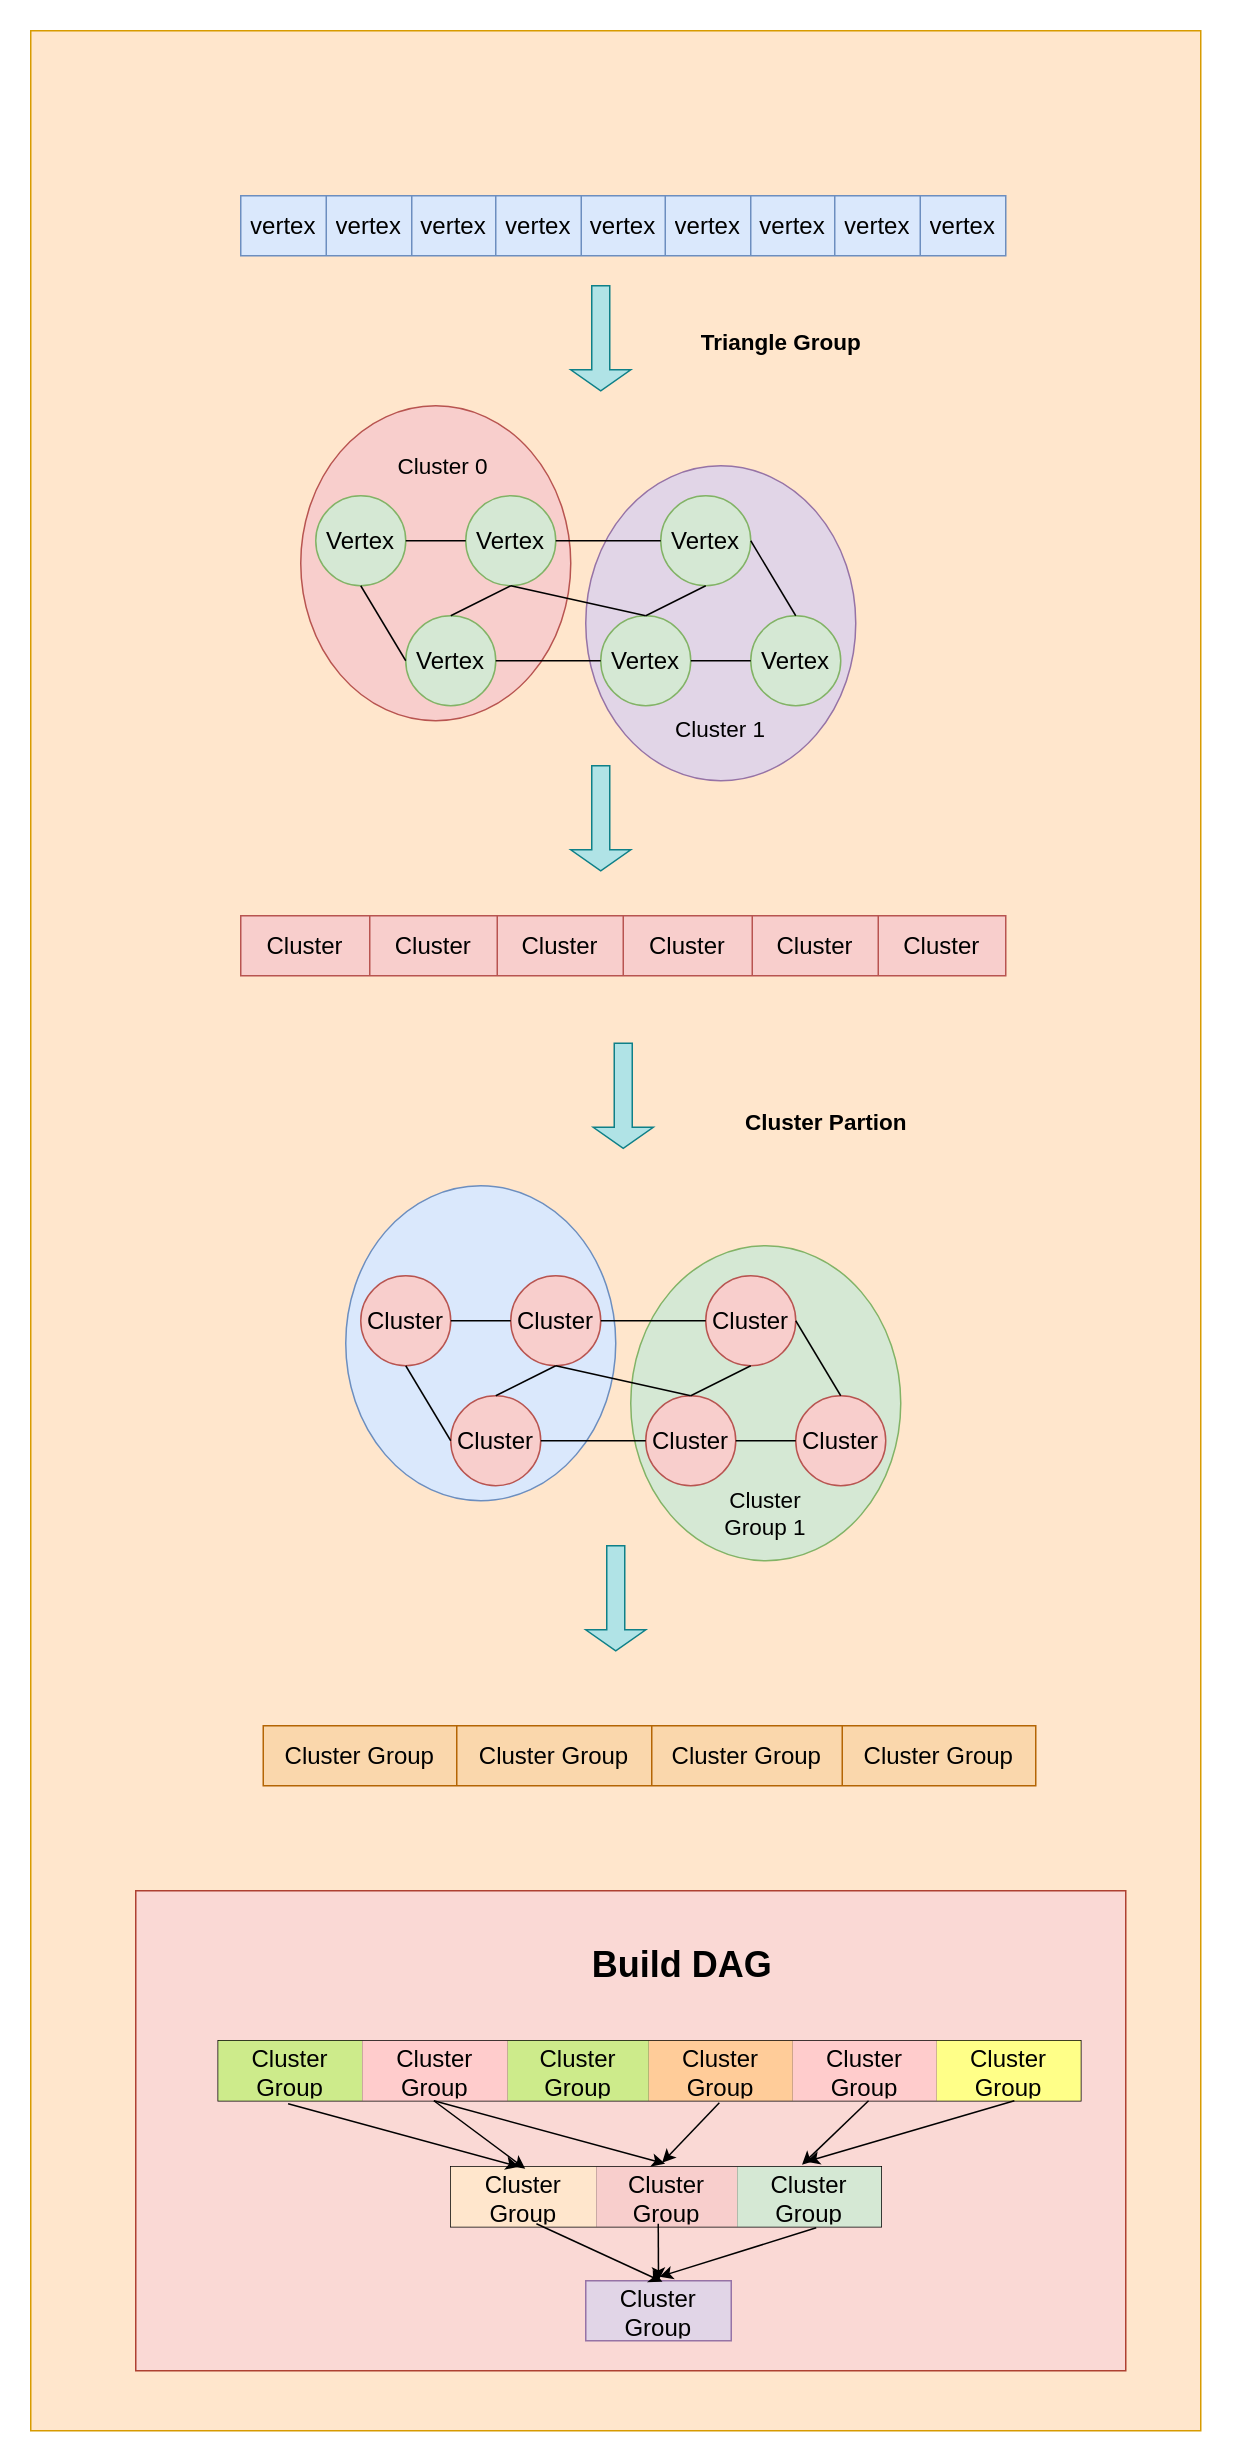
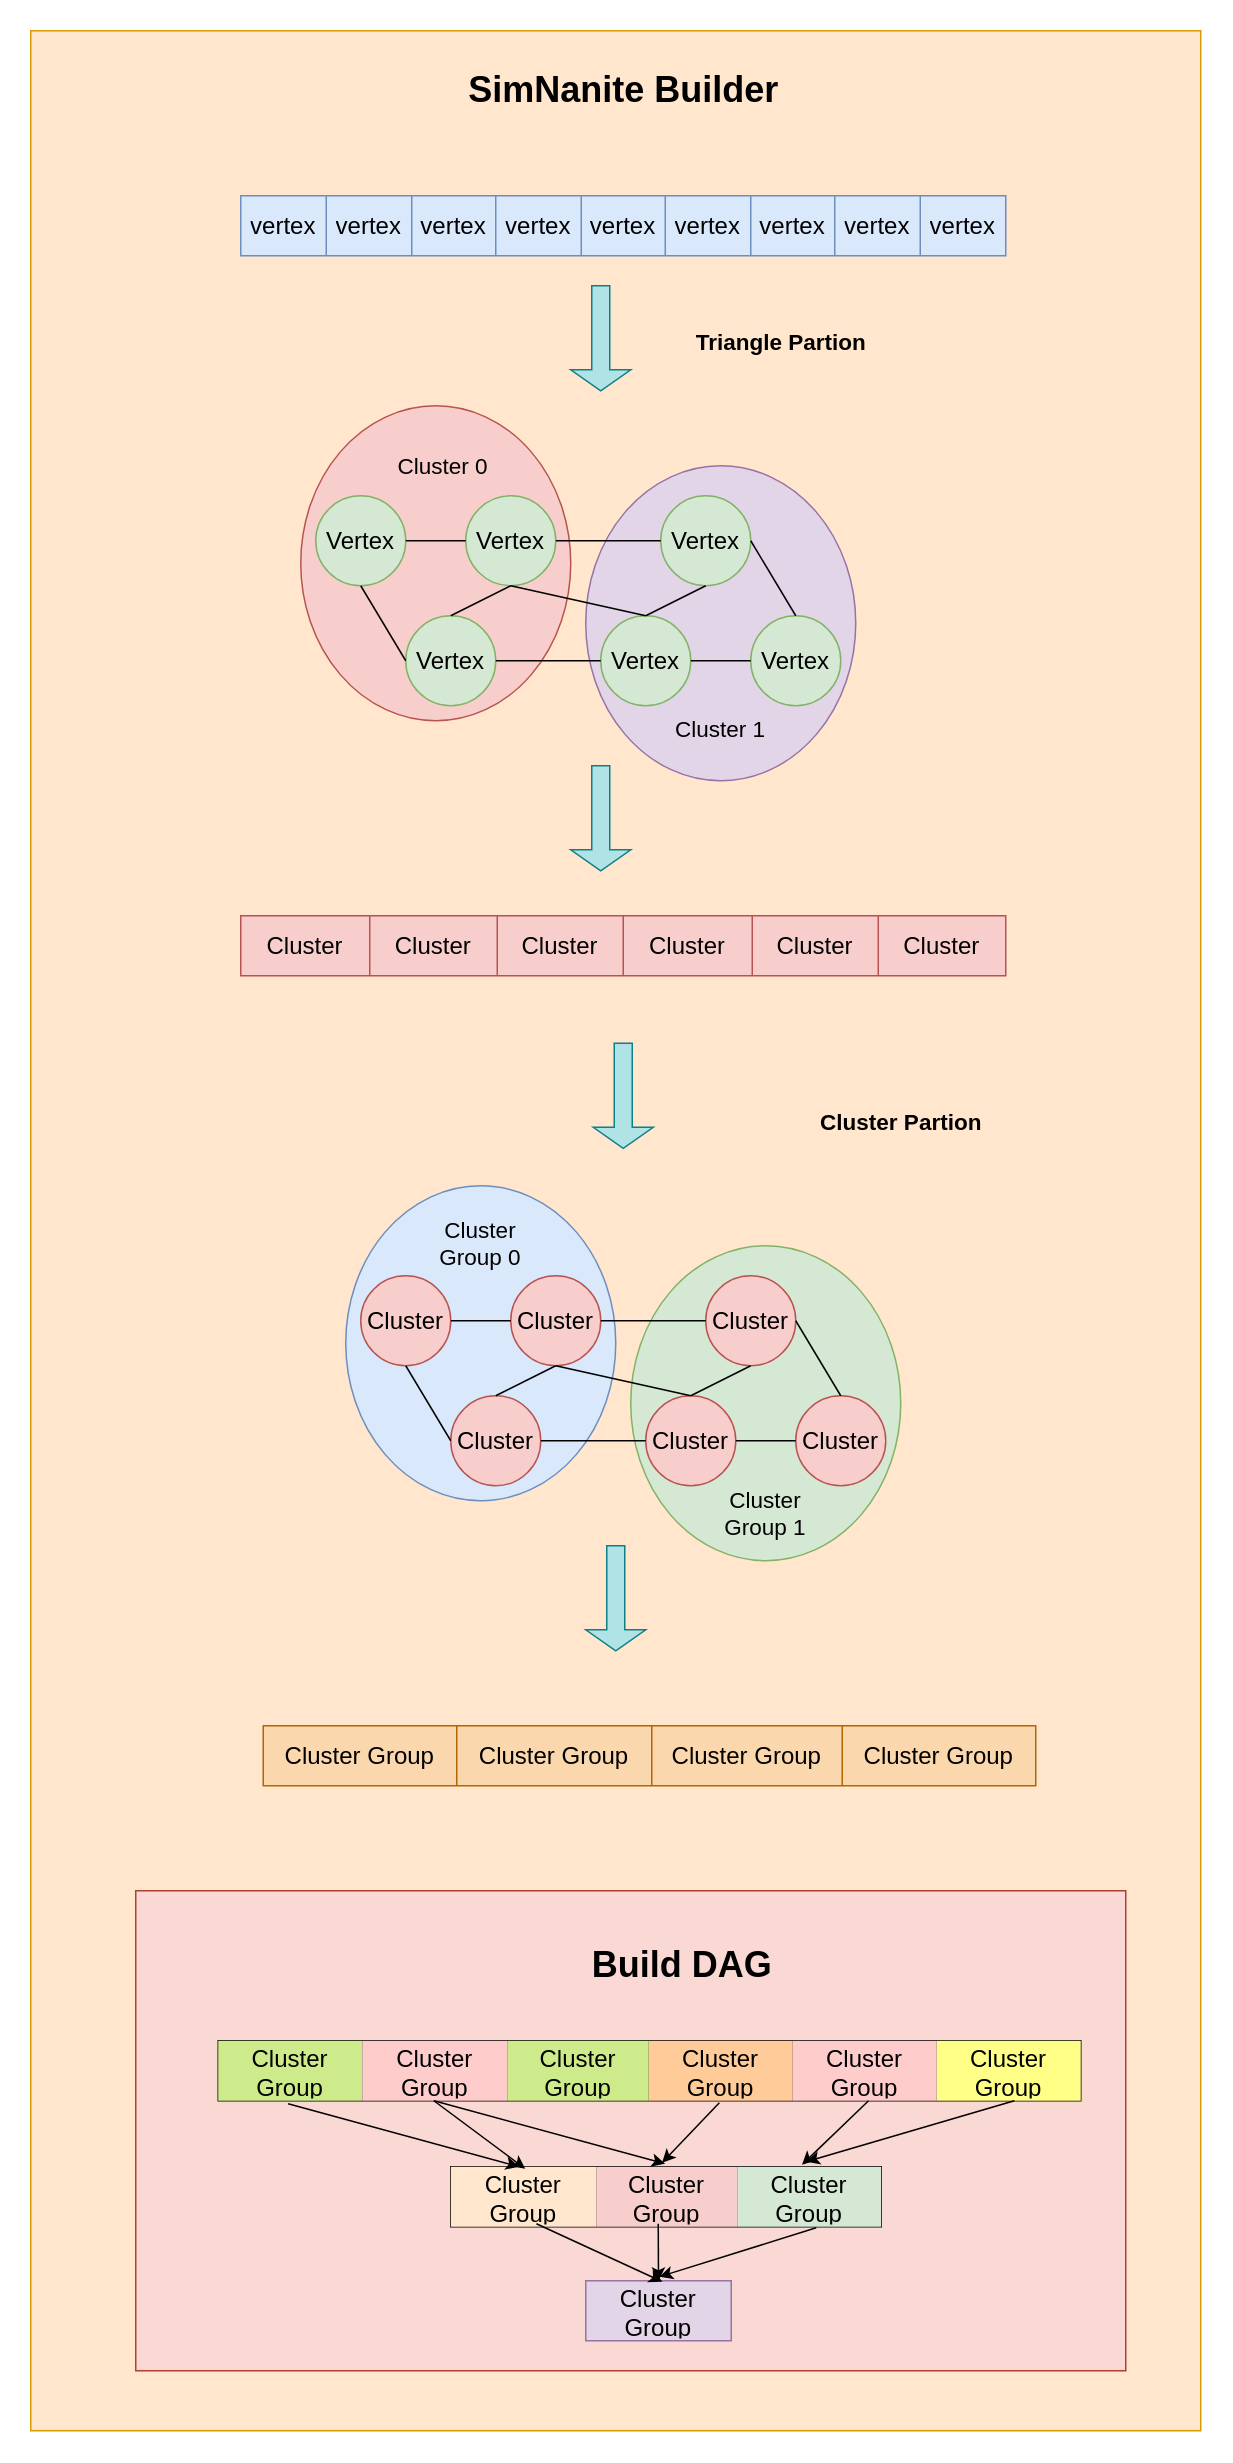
none -> (623, 91)
(782, 338) -> (782, 338)
(826, 1118) -> (901, 1118)
none -> (481, 1242)
